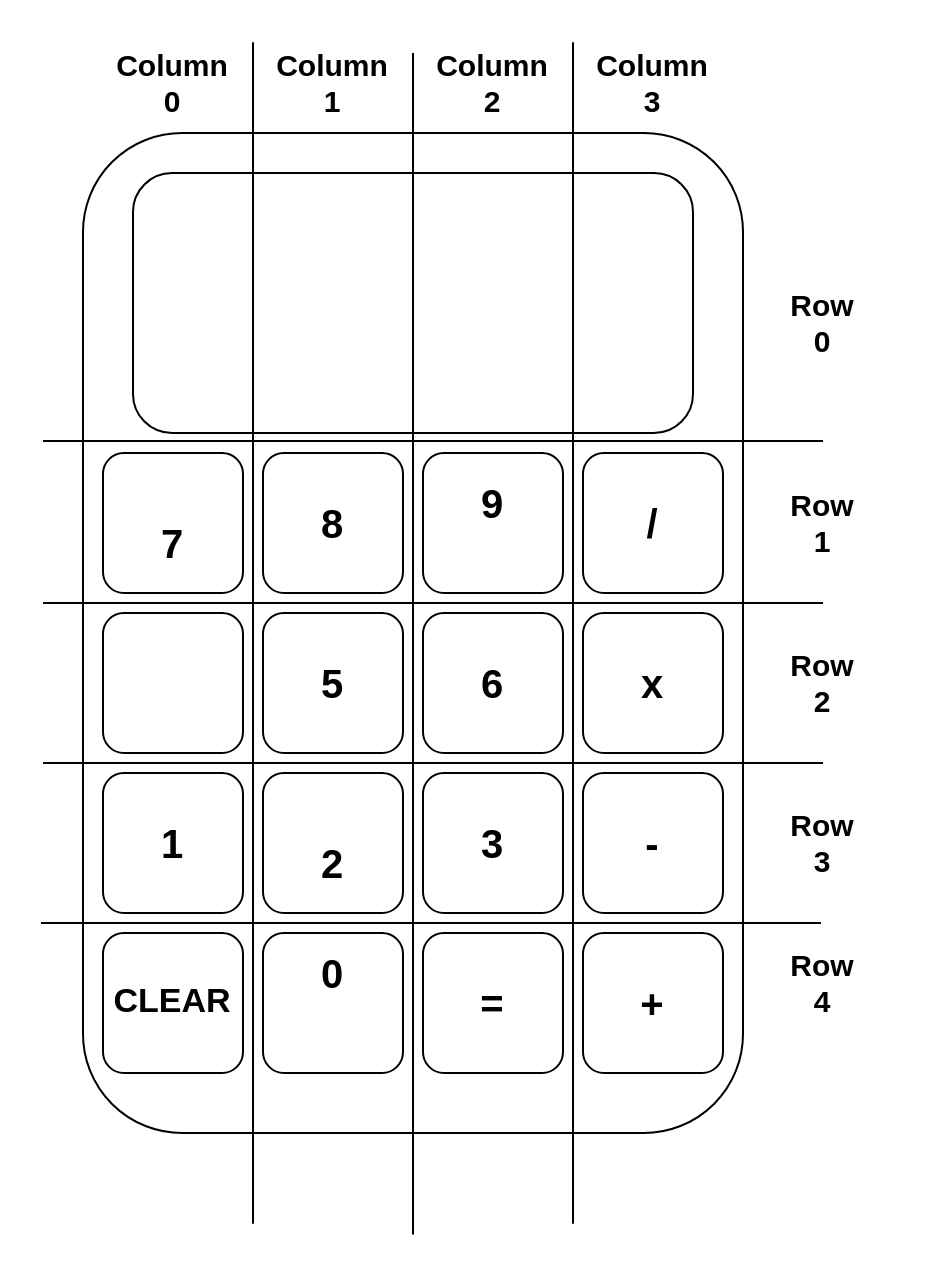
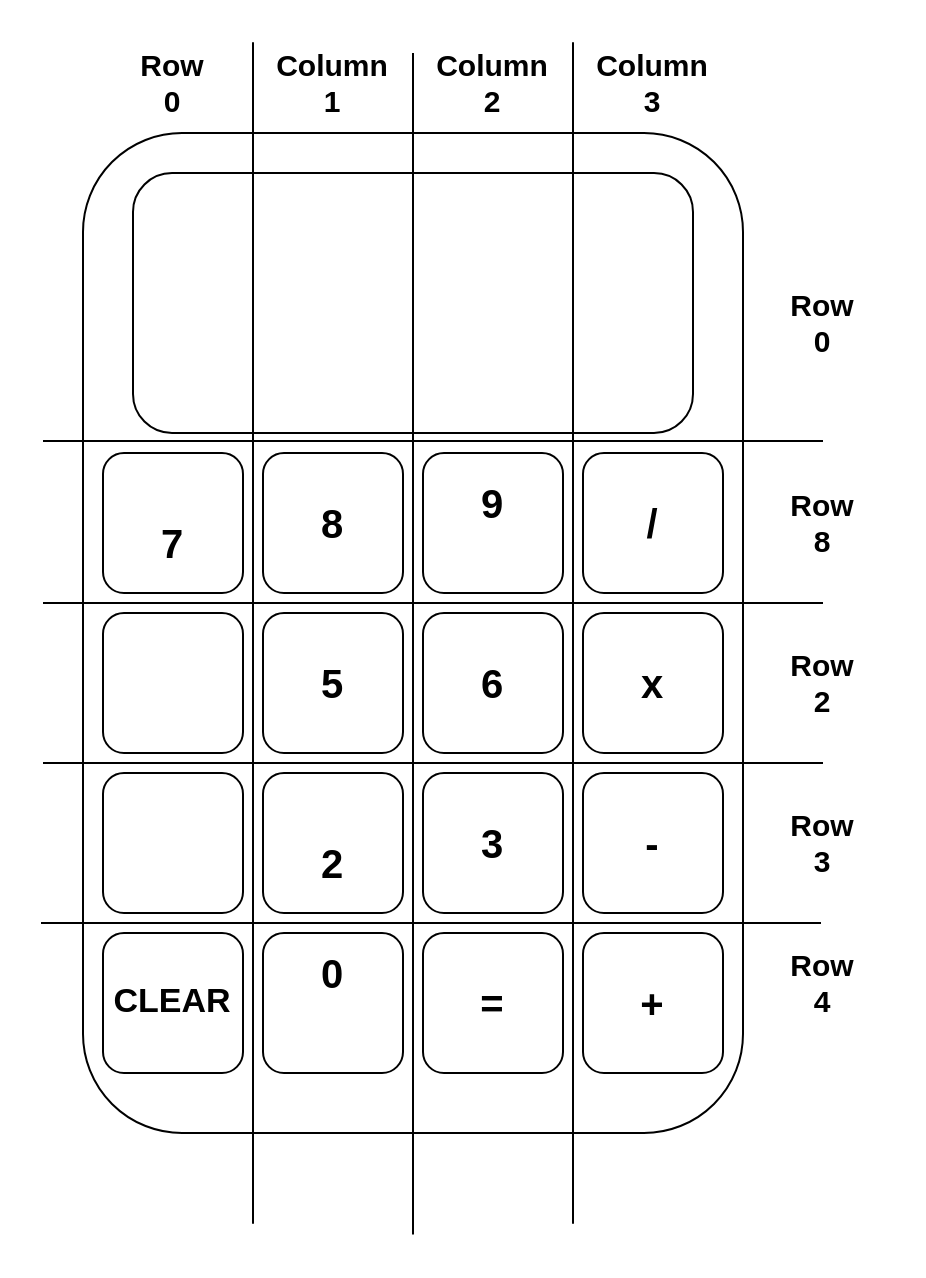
(173, 83) -> (173, 83)
(823, 523) -> (823, 523)
(173, 843) -> none
